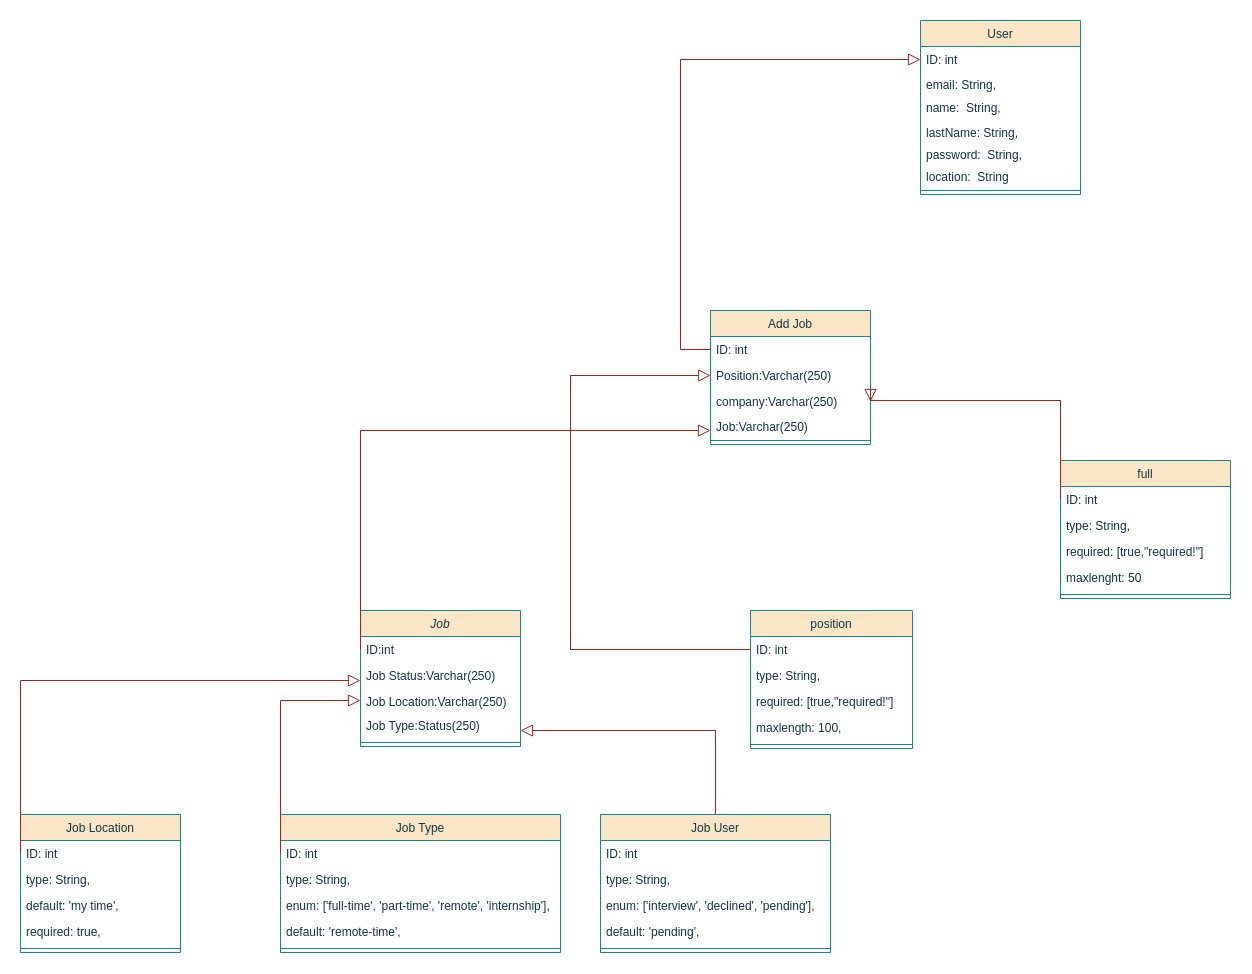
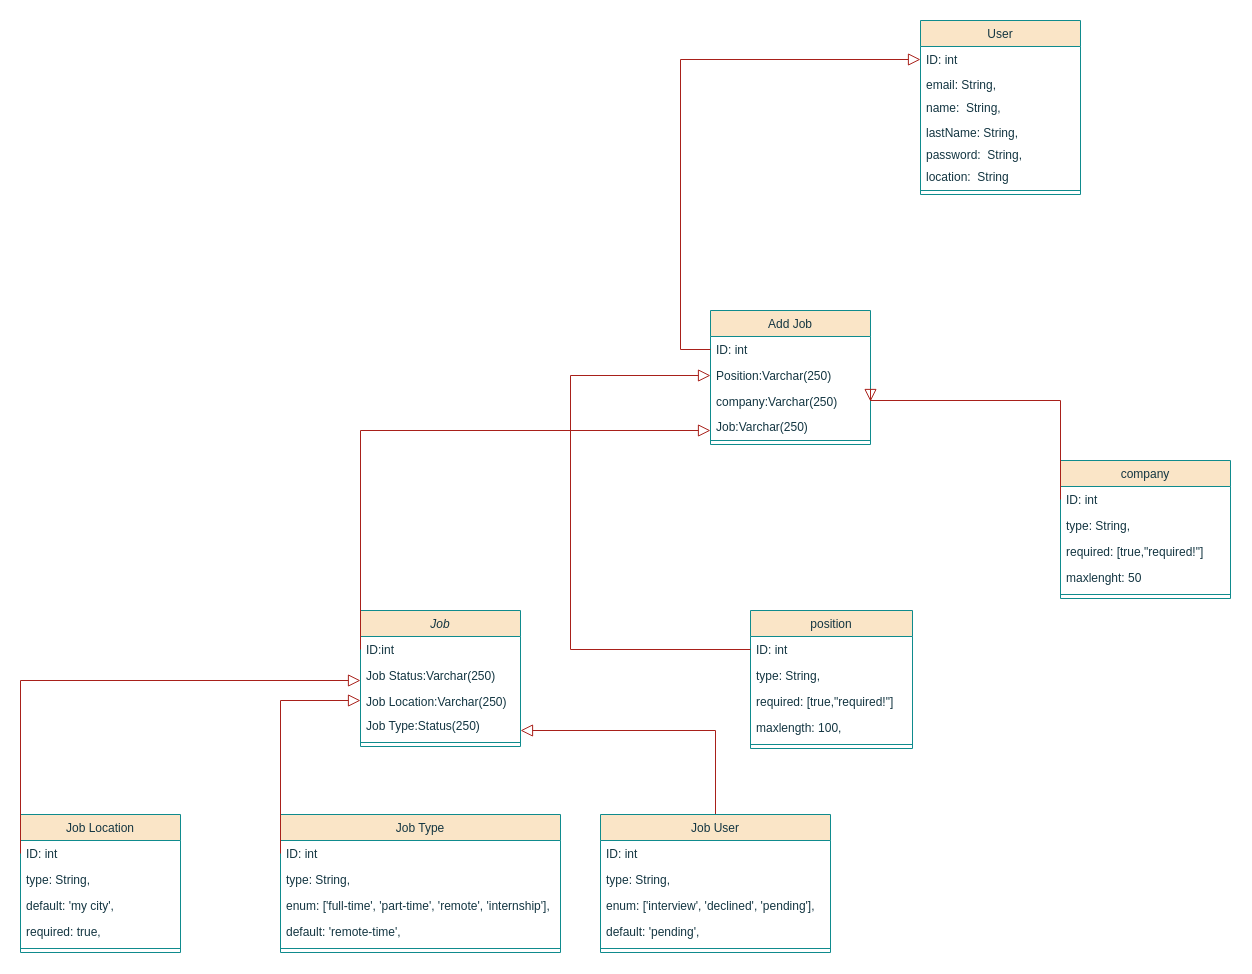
(1145, 474) -> (1145, 474)
(77, 906) -> (77, 906)
